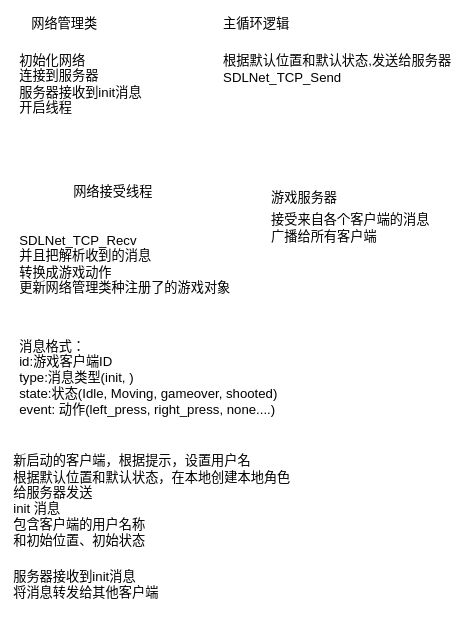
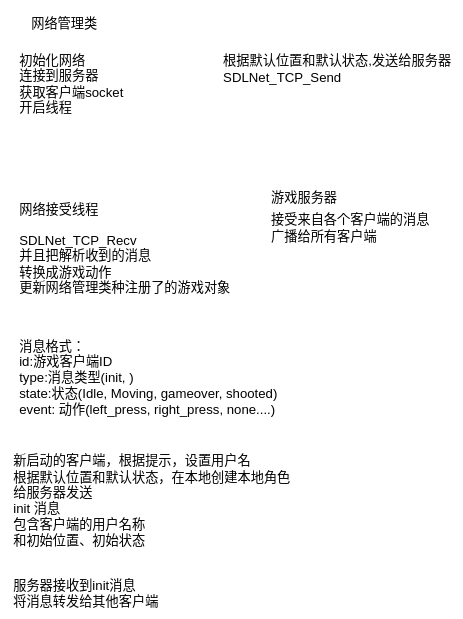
(261, 24) -> none
(84, 84) -> (75, 84)
(120, 192) -> (66, 210)
(93, 585) -> (93, 594)
